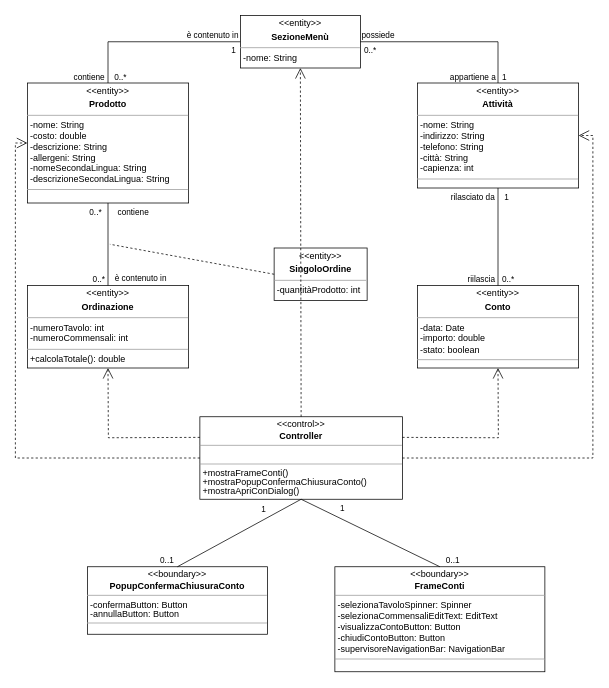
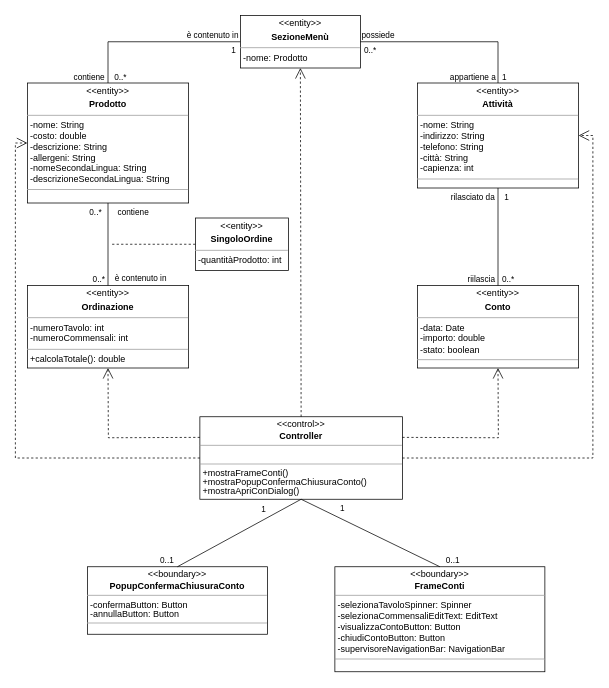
(270, 32) -> (276, 32)
(321, 274) -> (242, 244)
